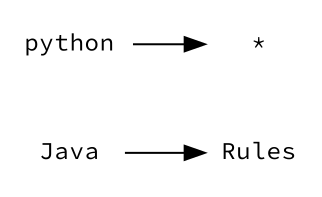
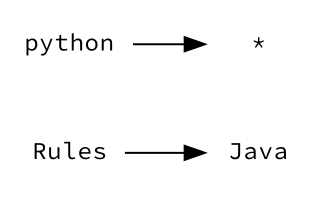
(155, 153) -> (155, 153)
